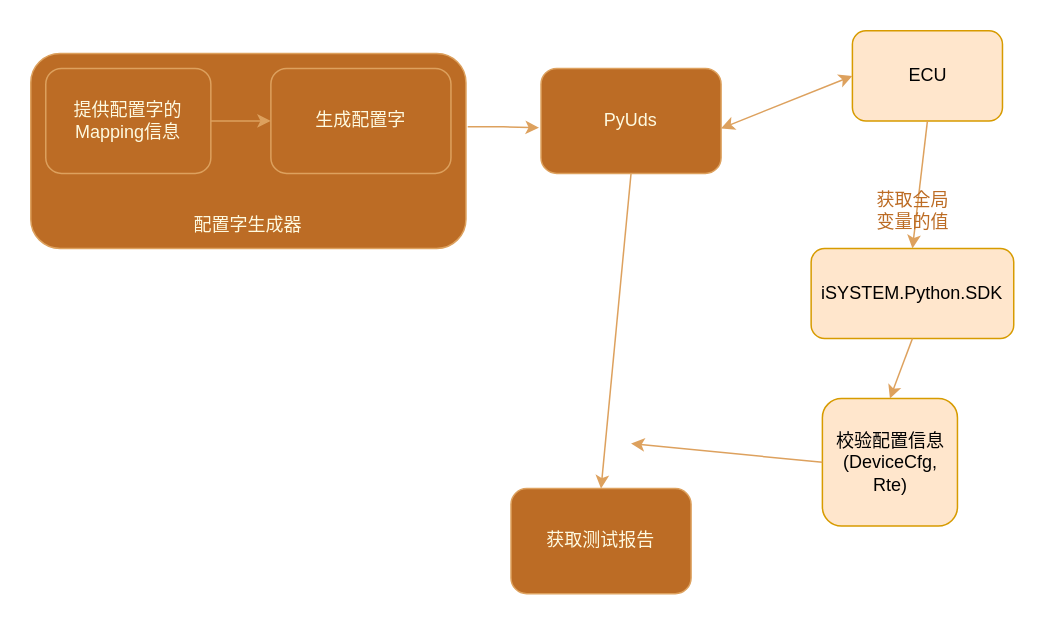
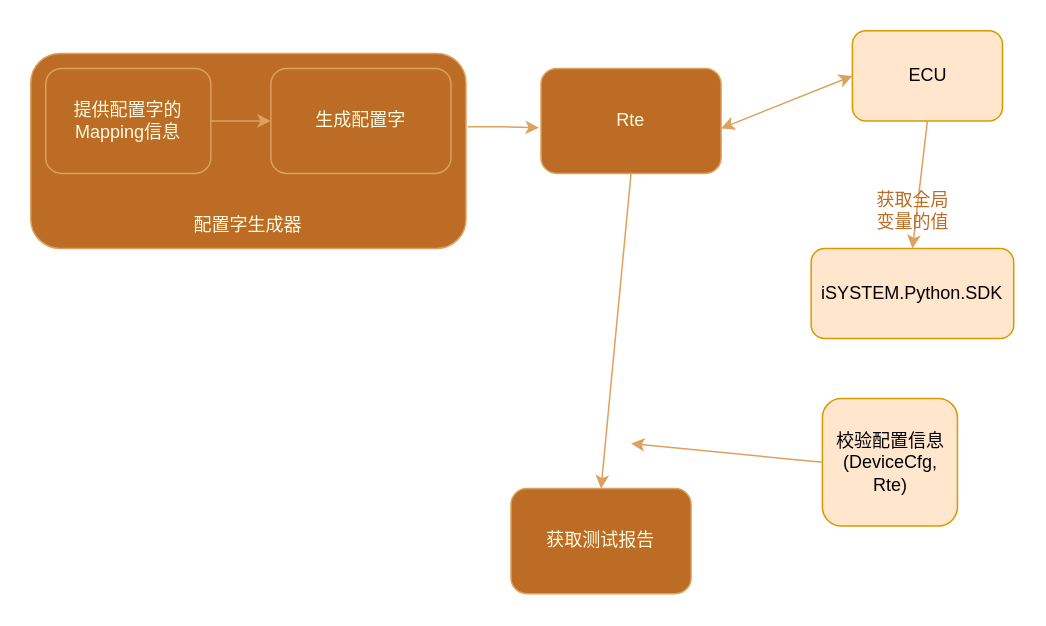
(631, 121) -> (631, 121)
(902, 364) -> none
